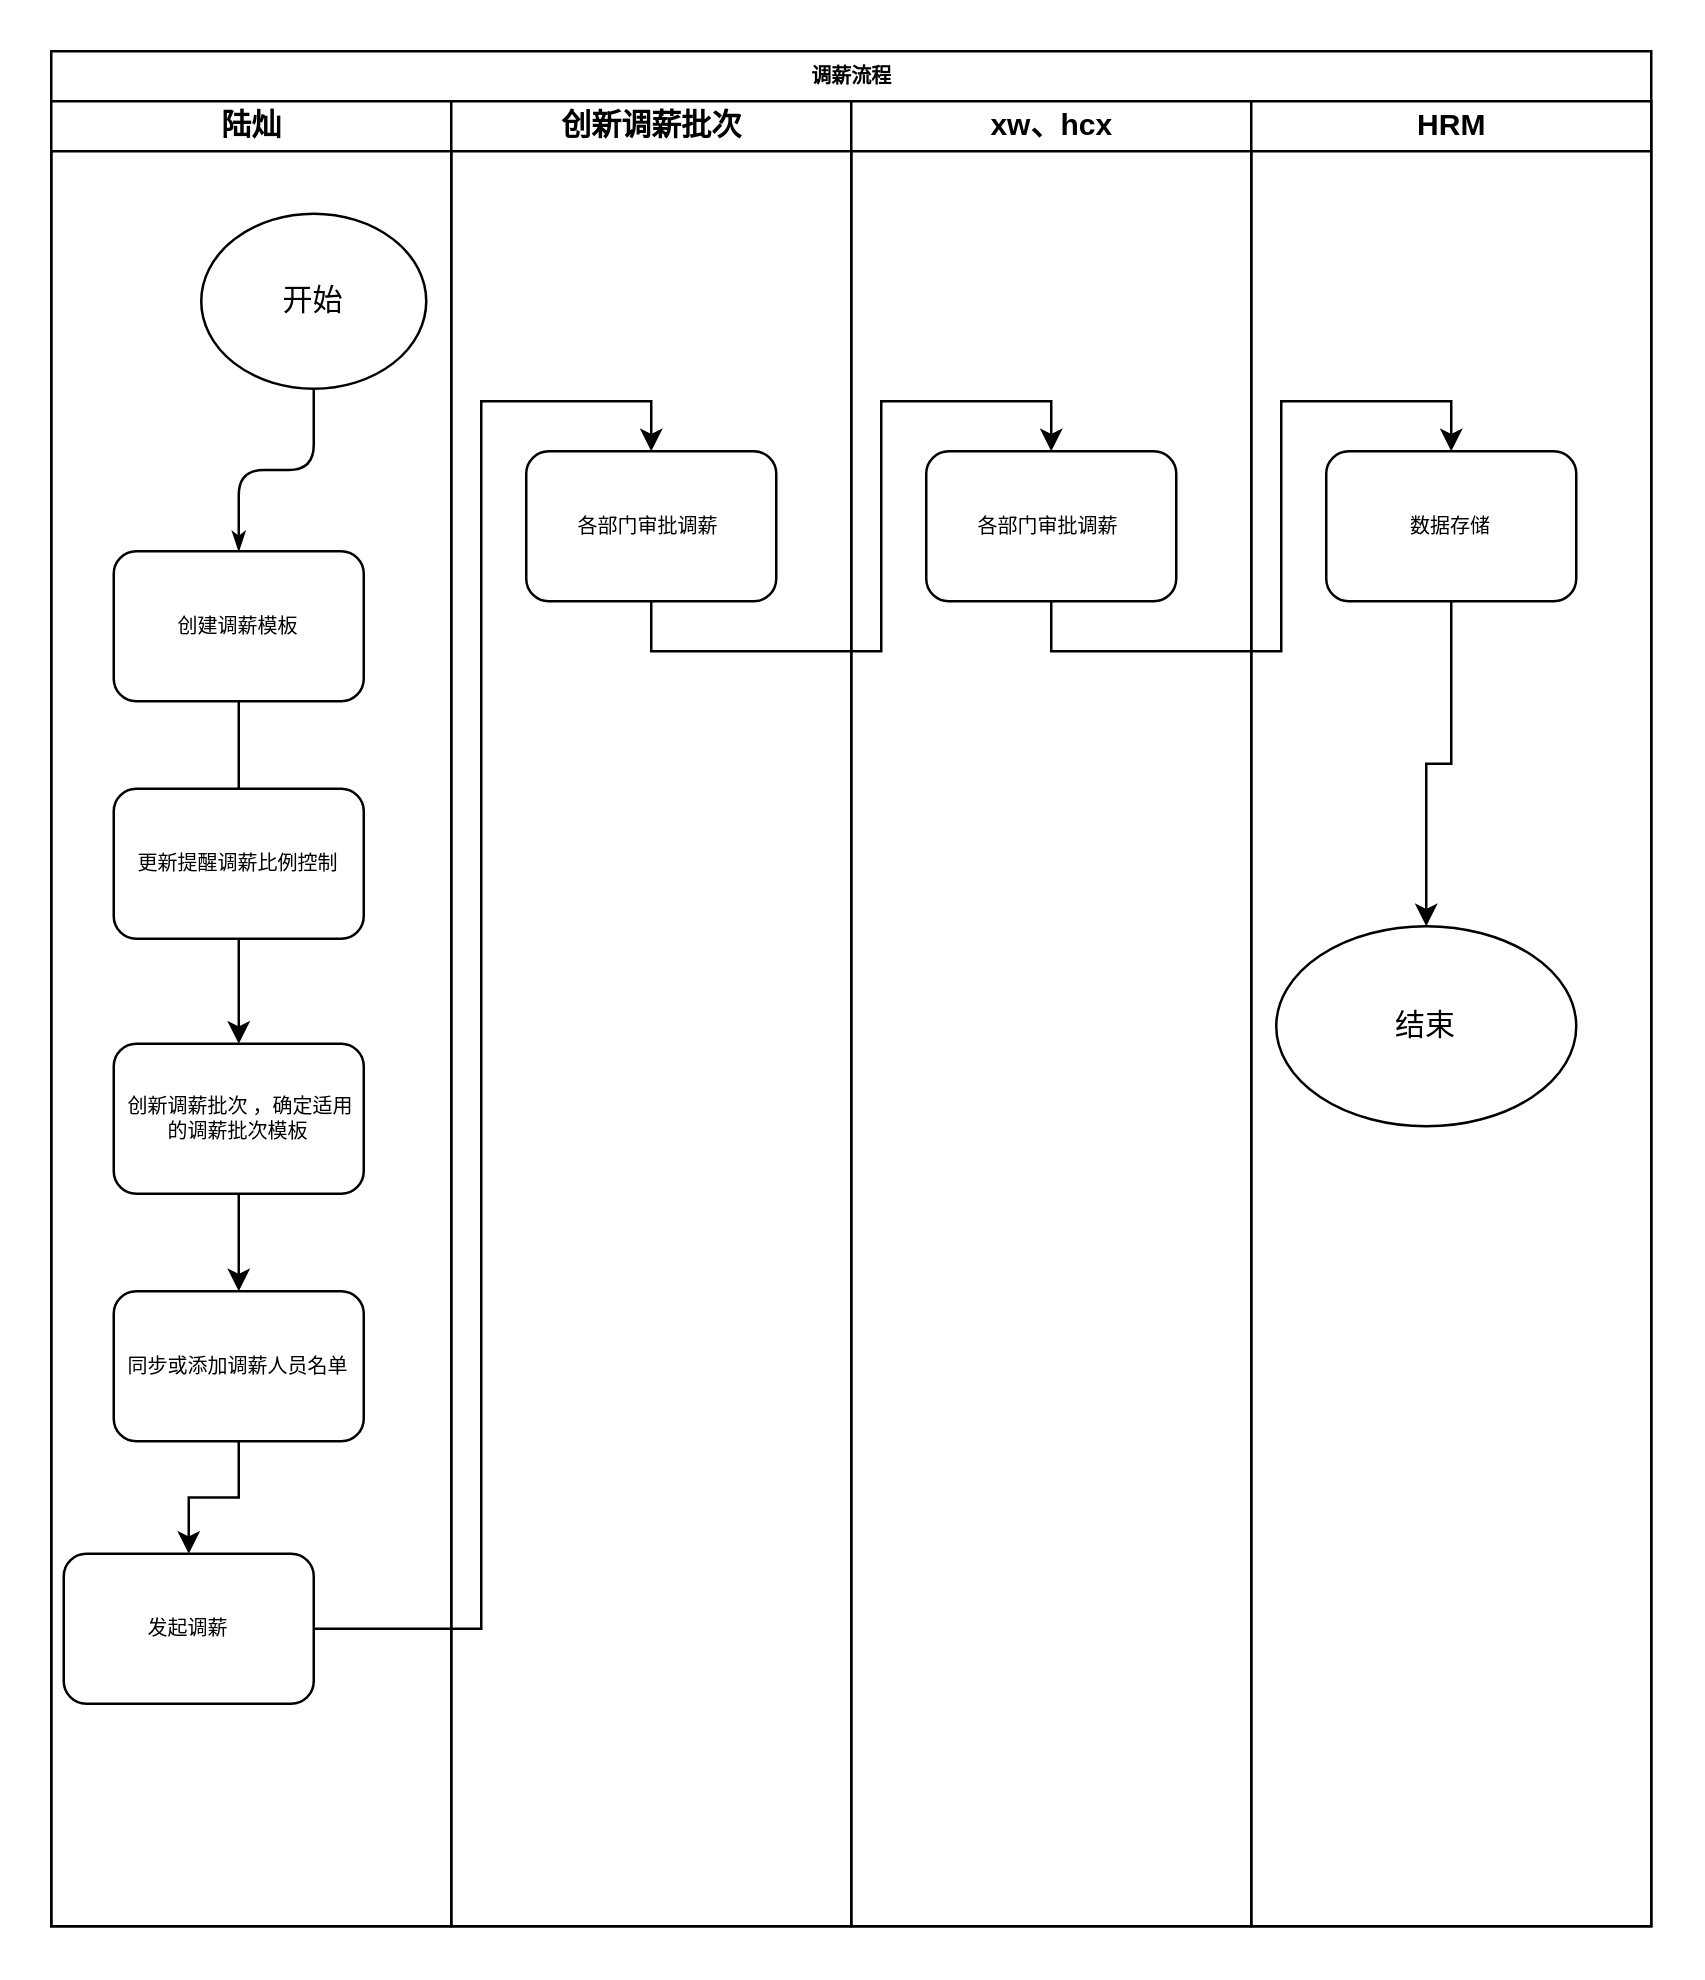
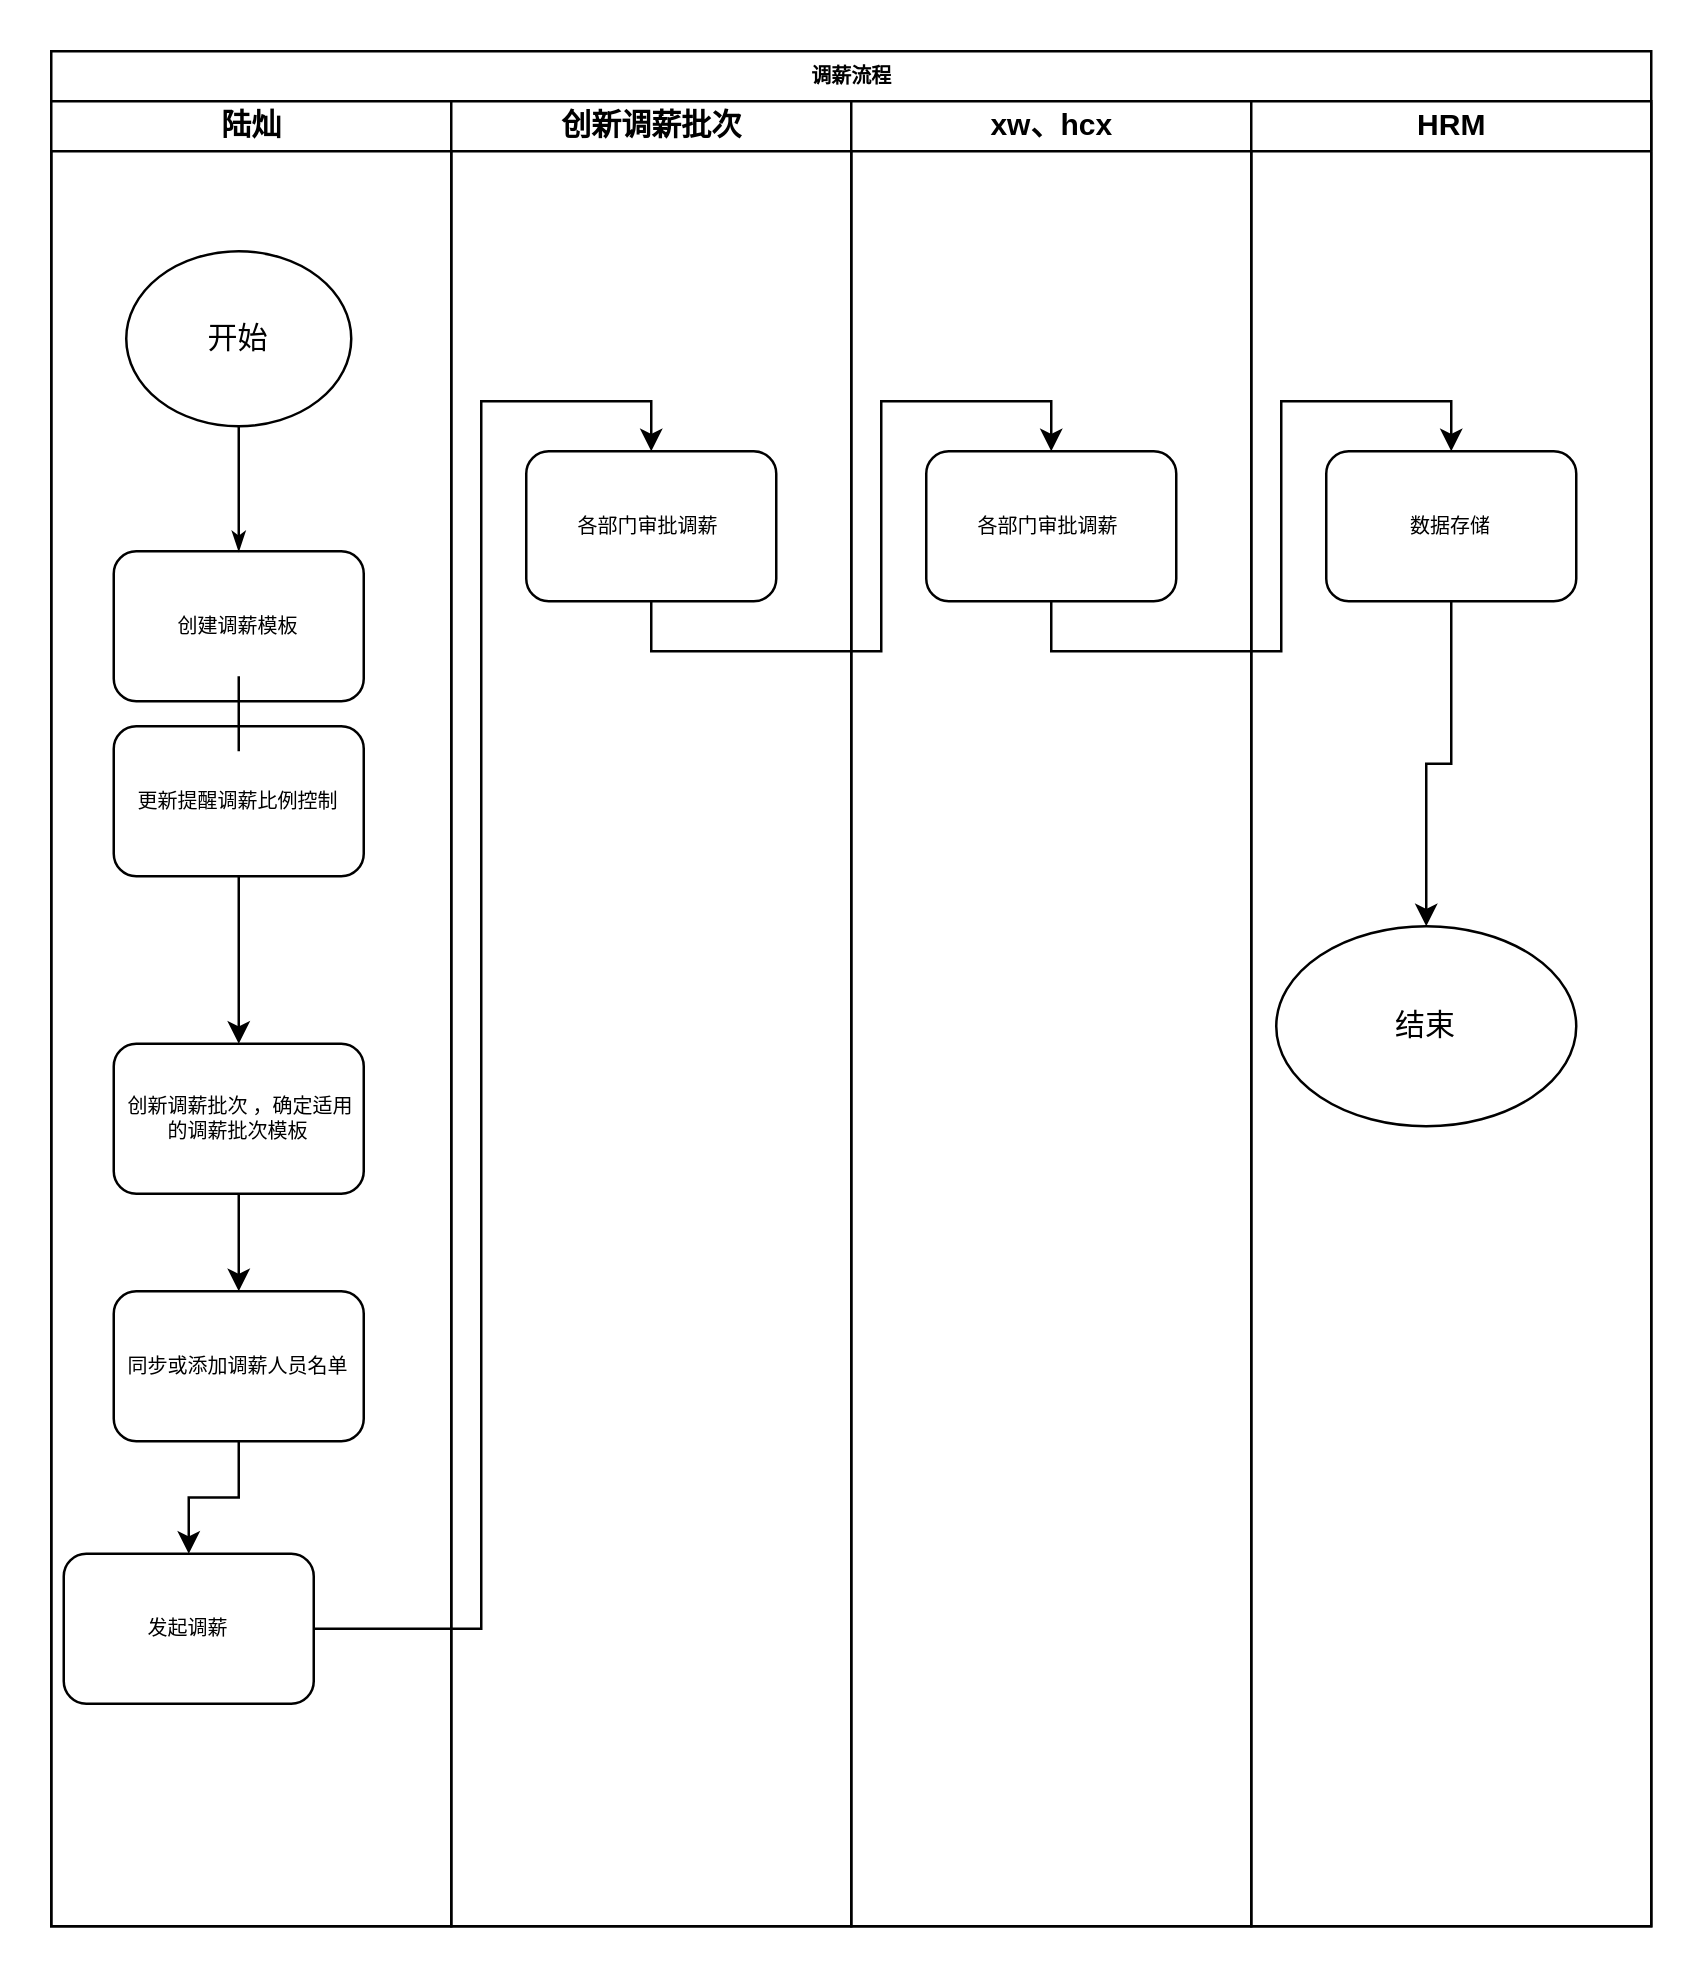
(314, 301) -> (239, 339)
(239, 864) -> (239, 801)
